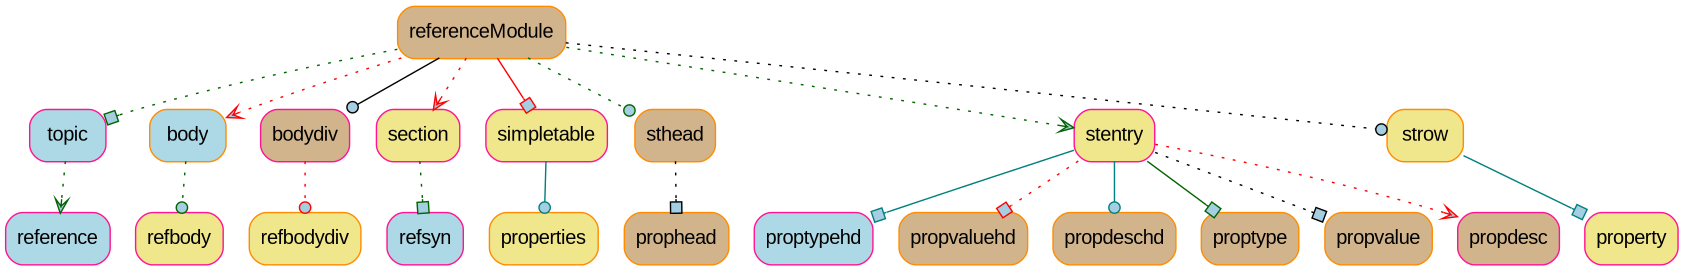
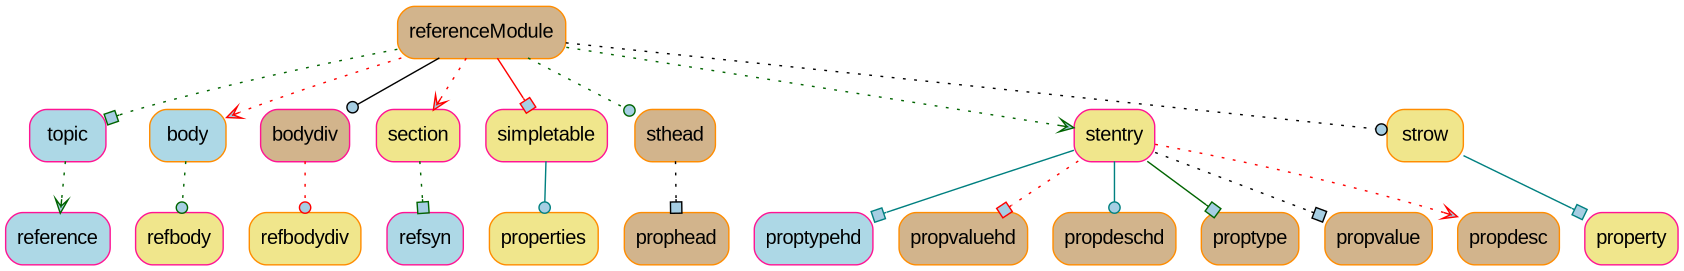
(1509, 239) -> (1509, 239)
